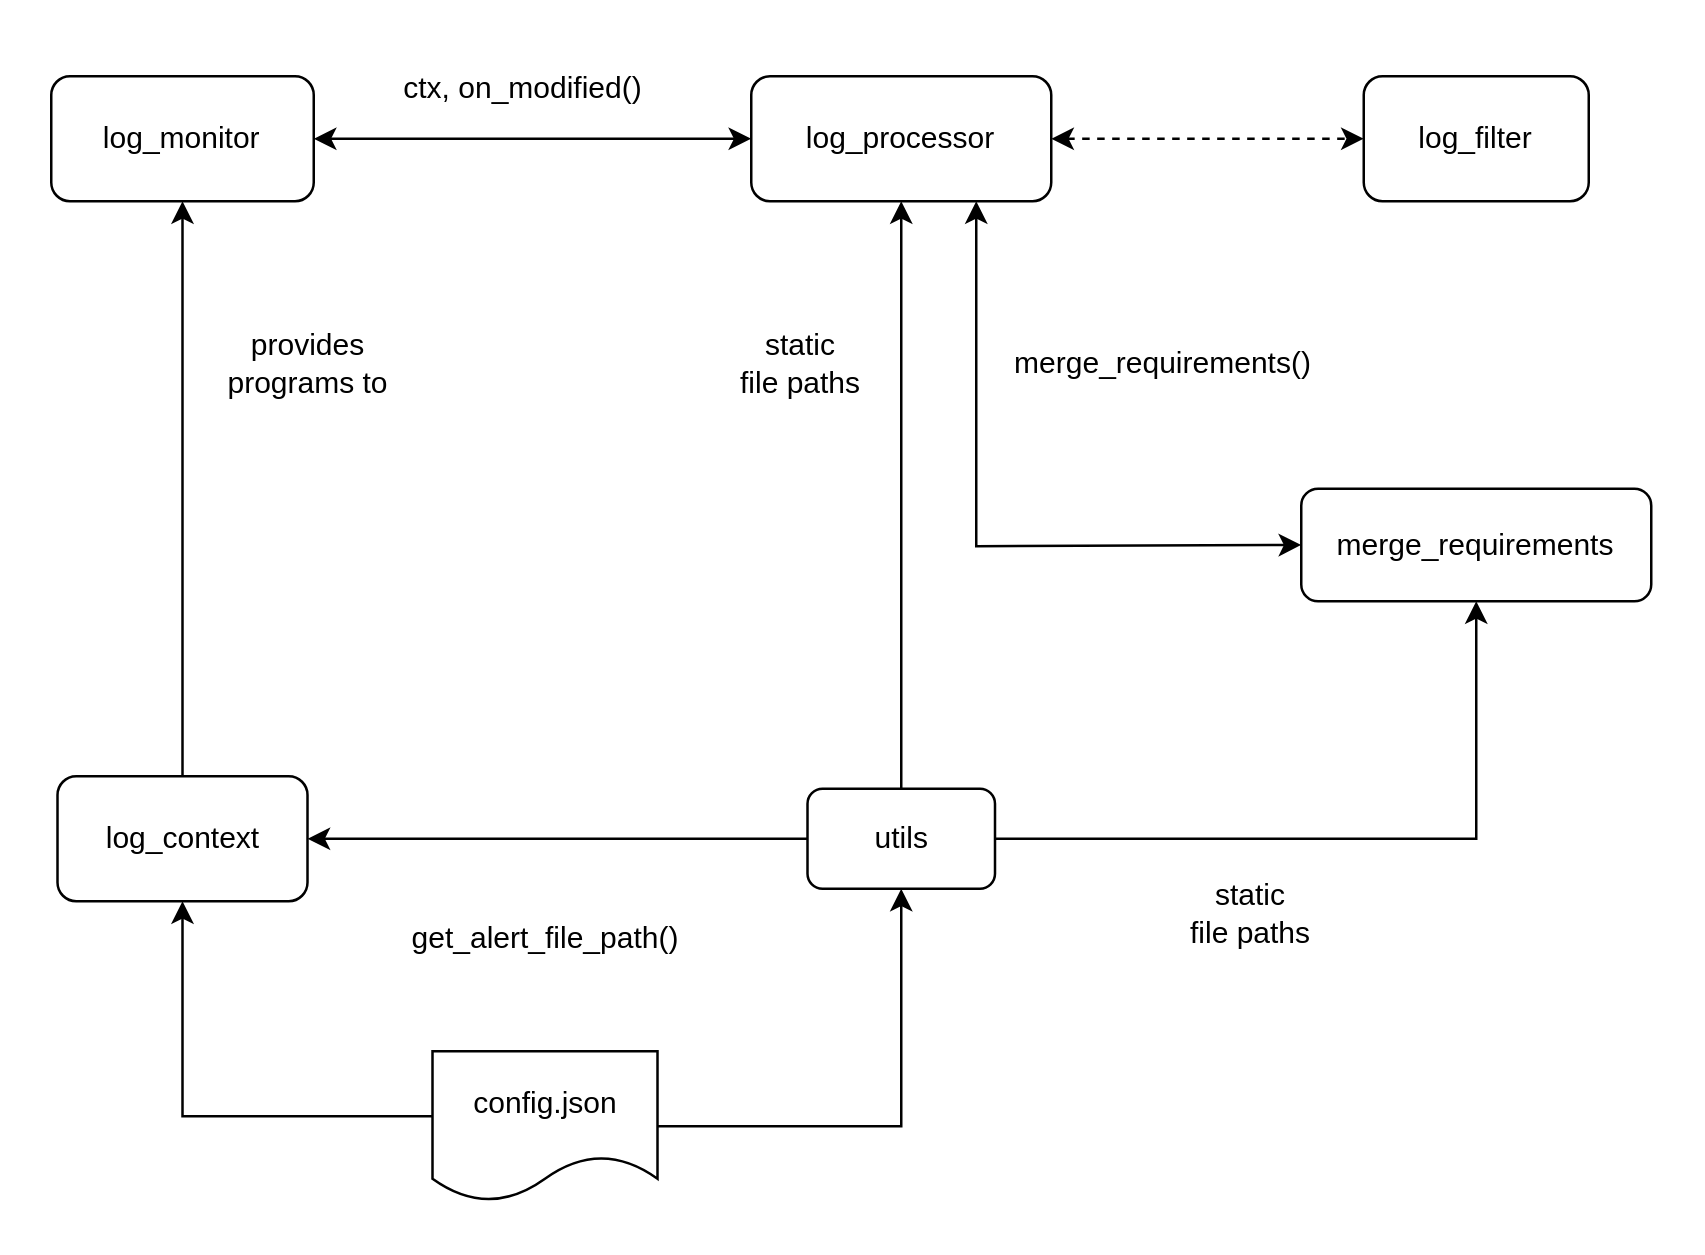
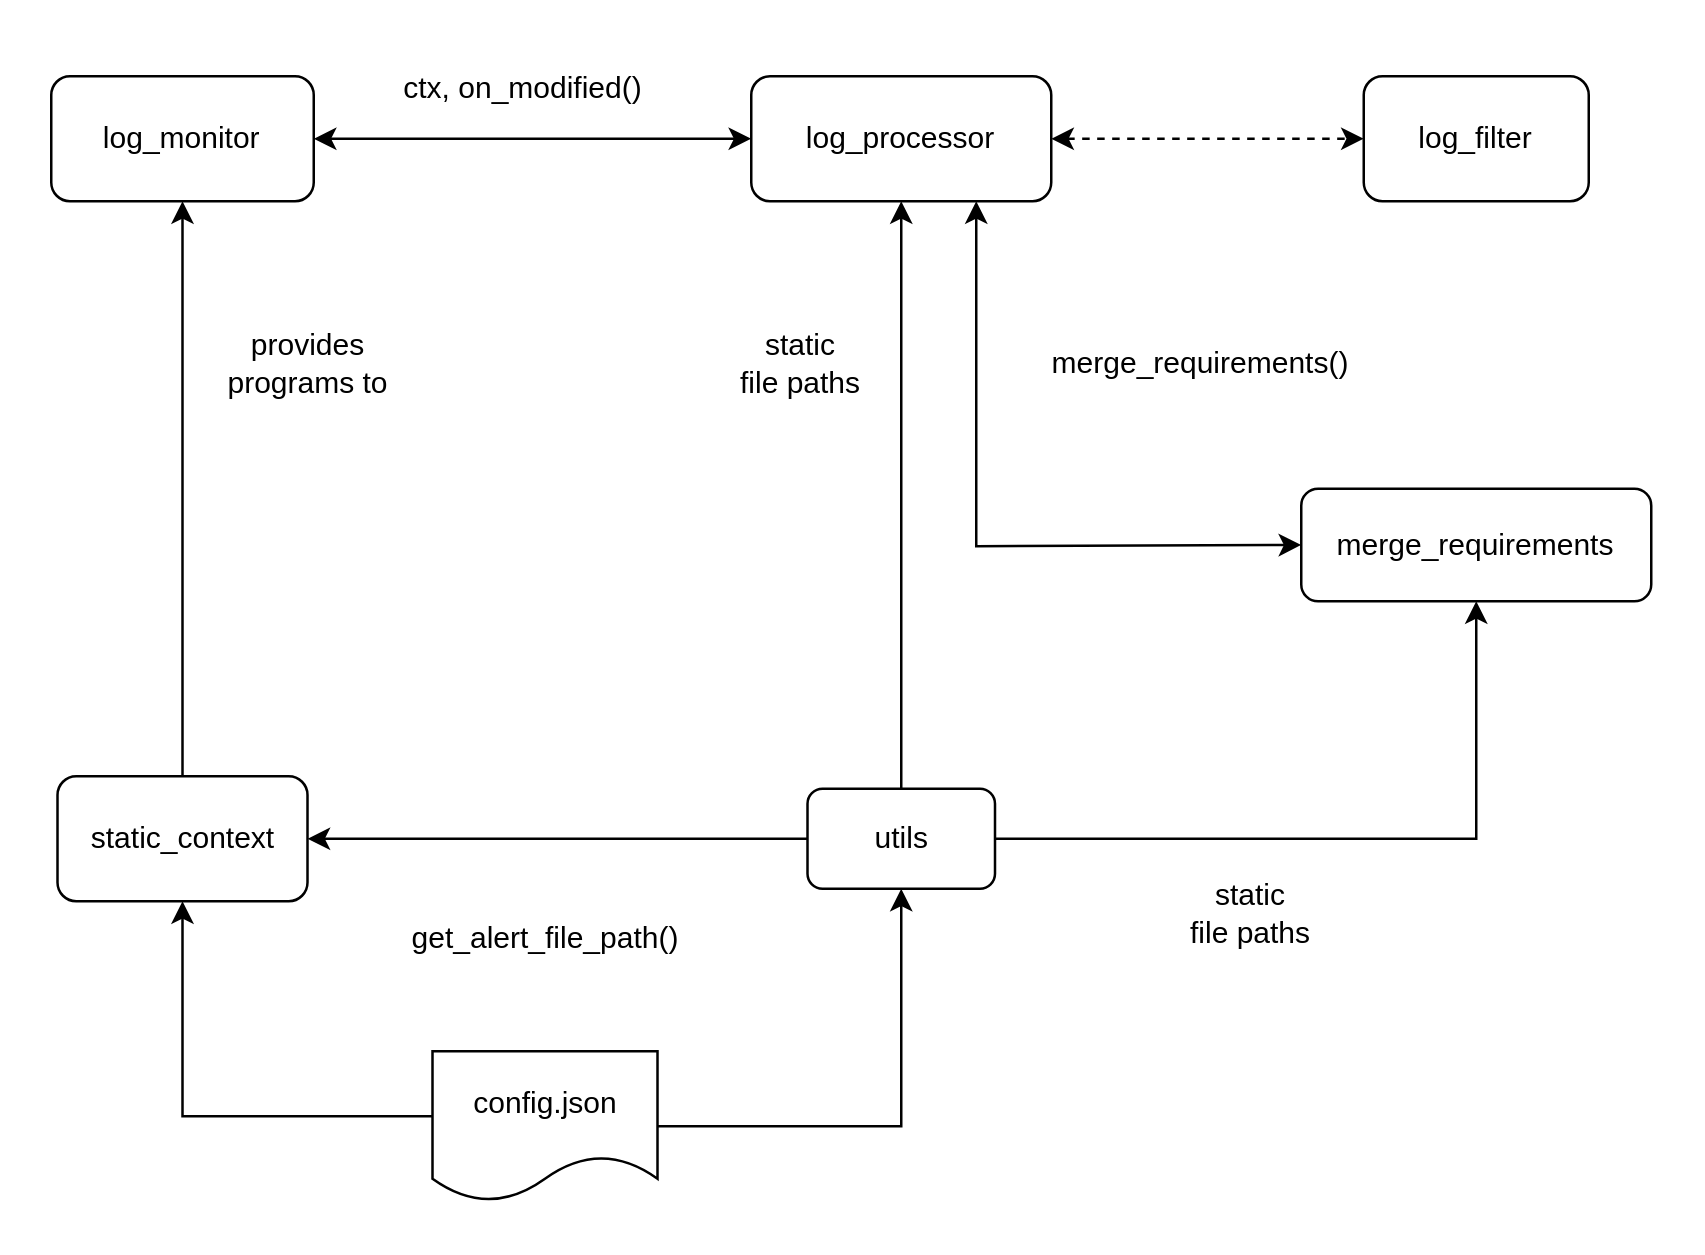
(1164, 364) -> (1201, 364)
(184, 839) -> (184, 839)
